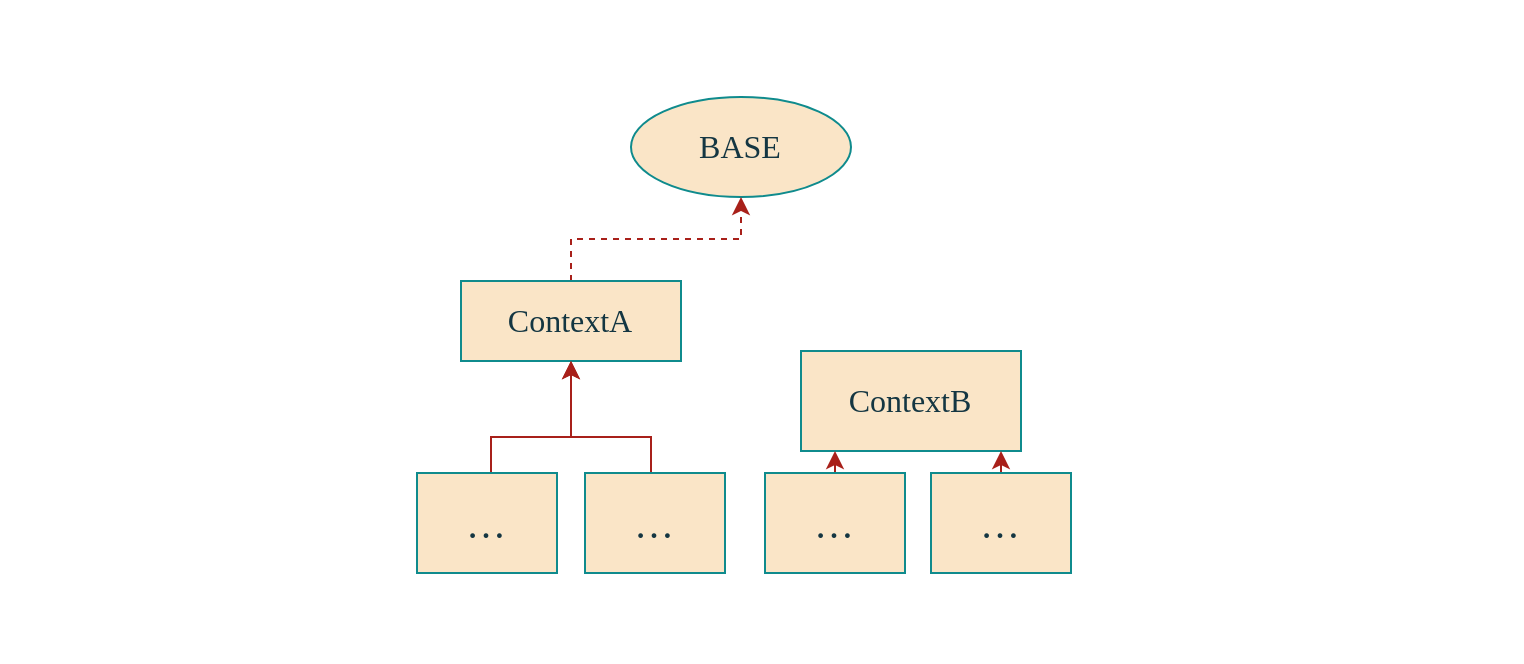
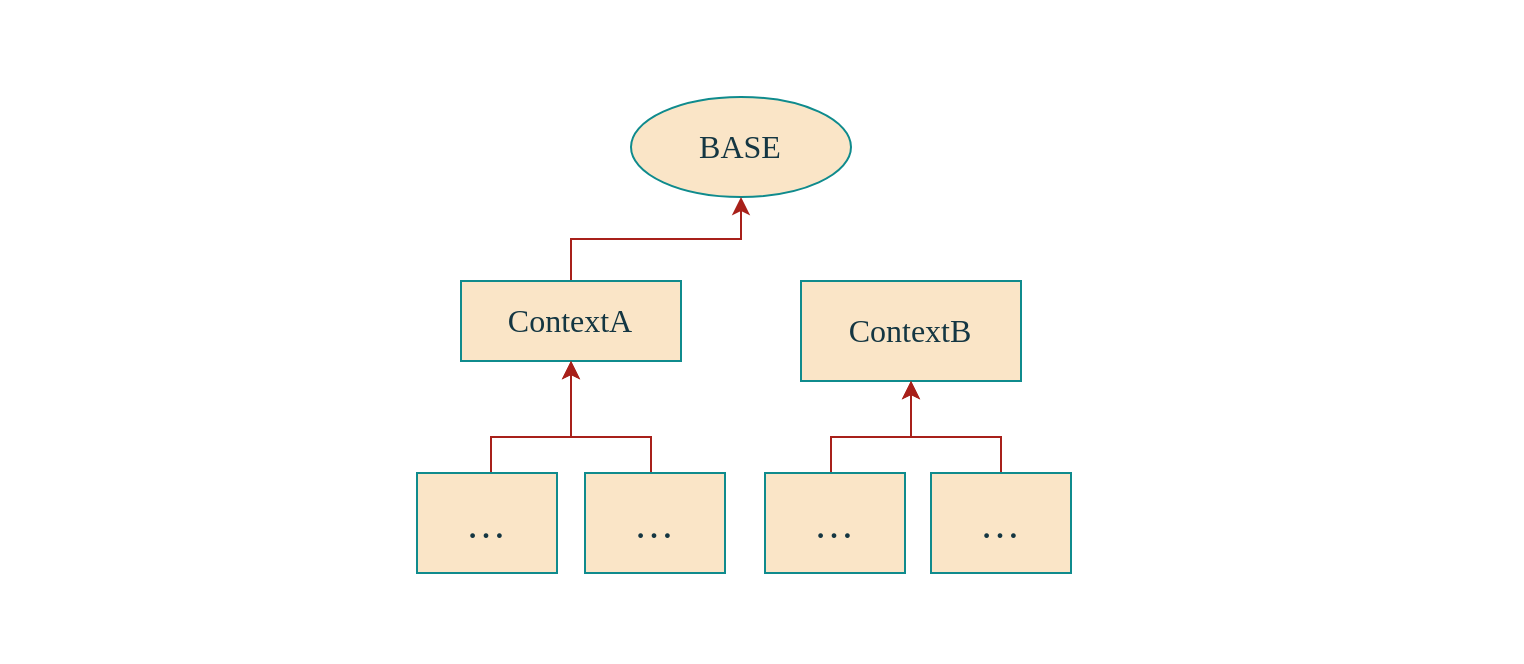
(653, 239) -> (653, 239)
(911, 401) -> (911, 331)
